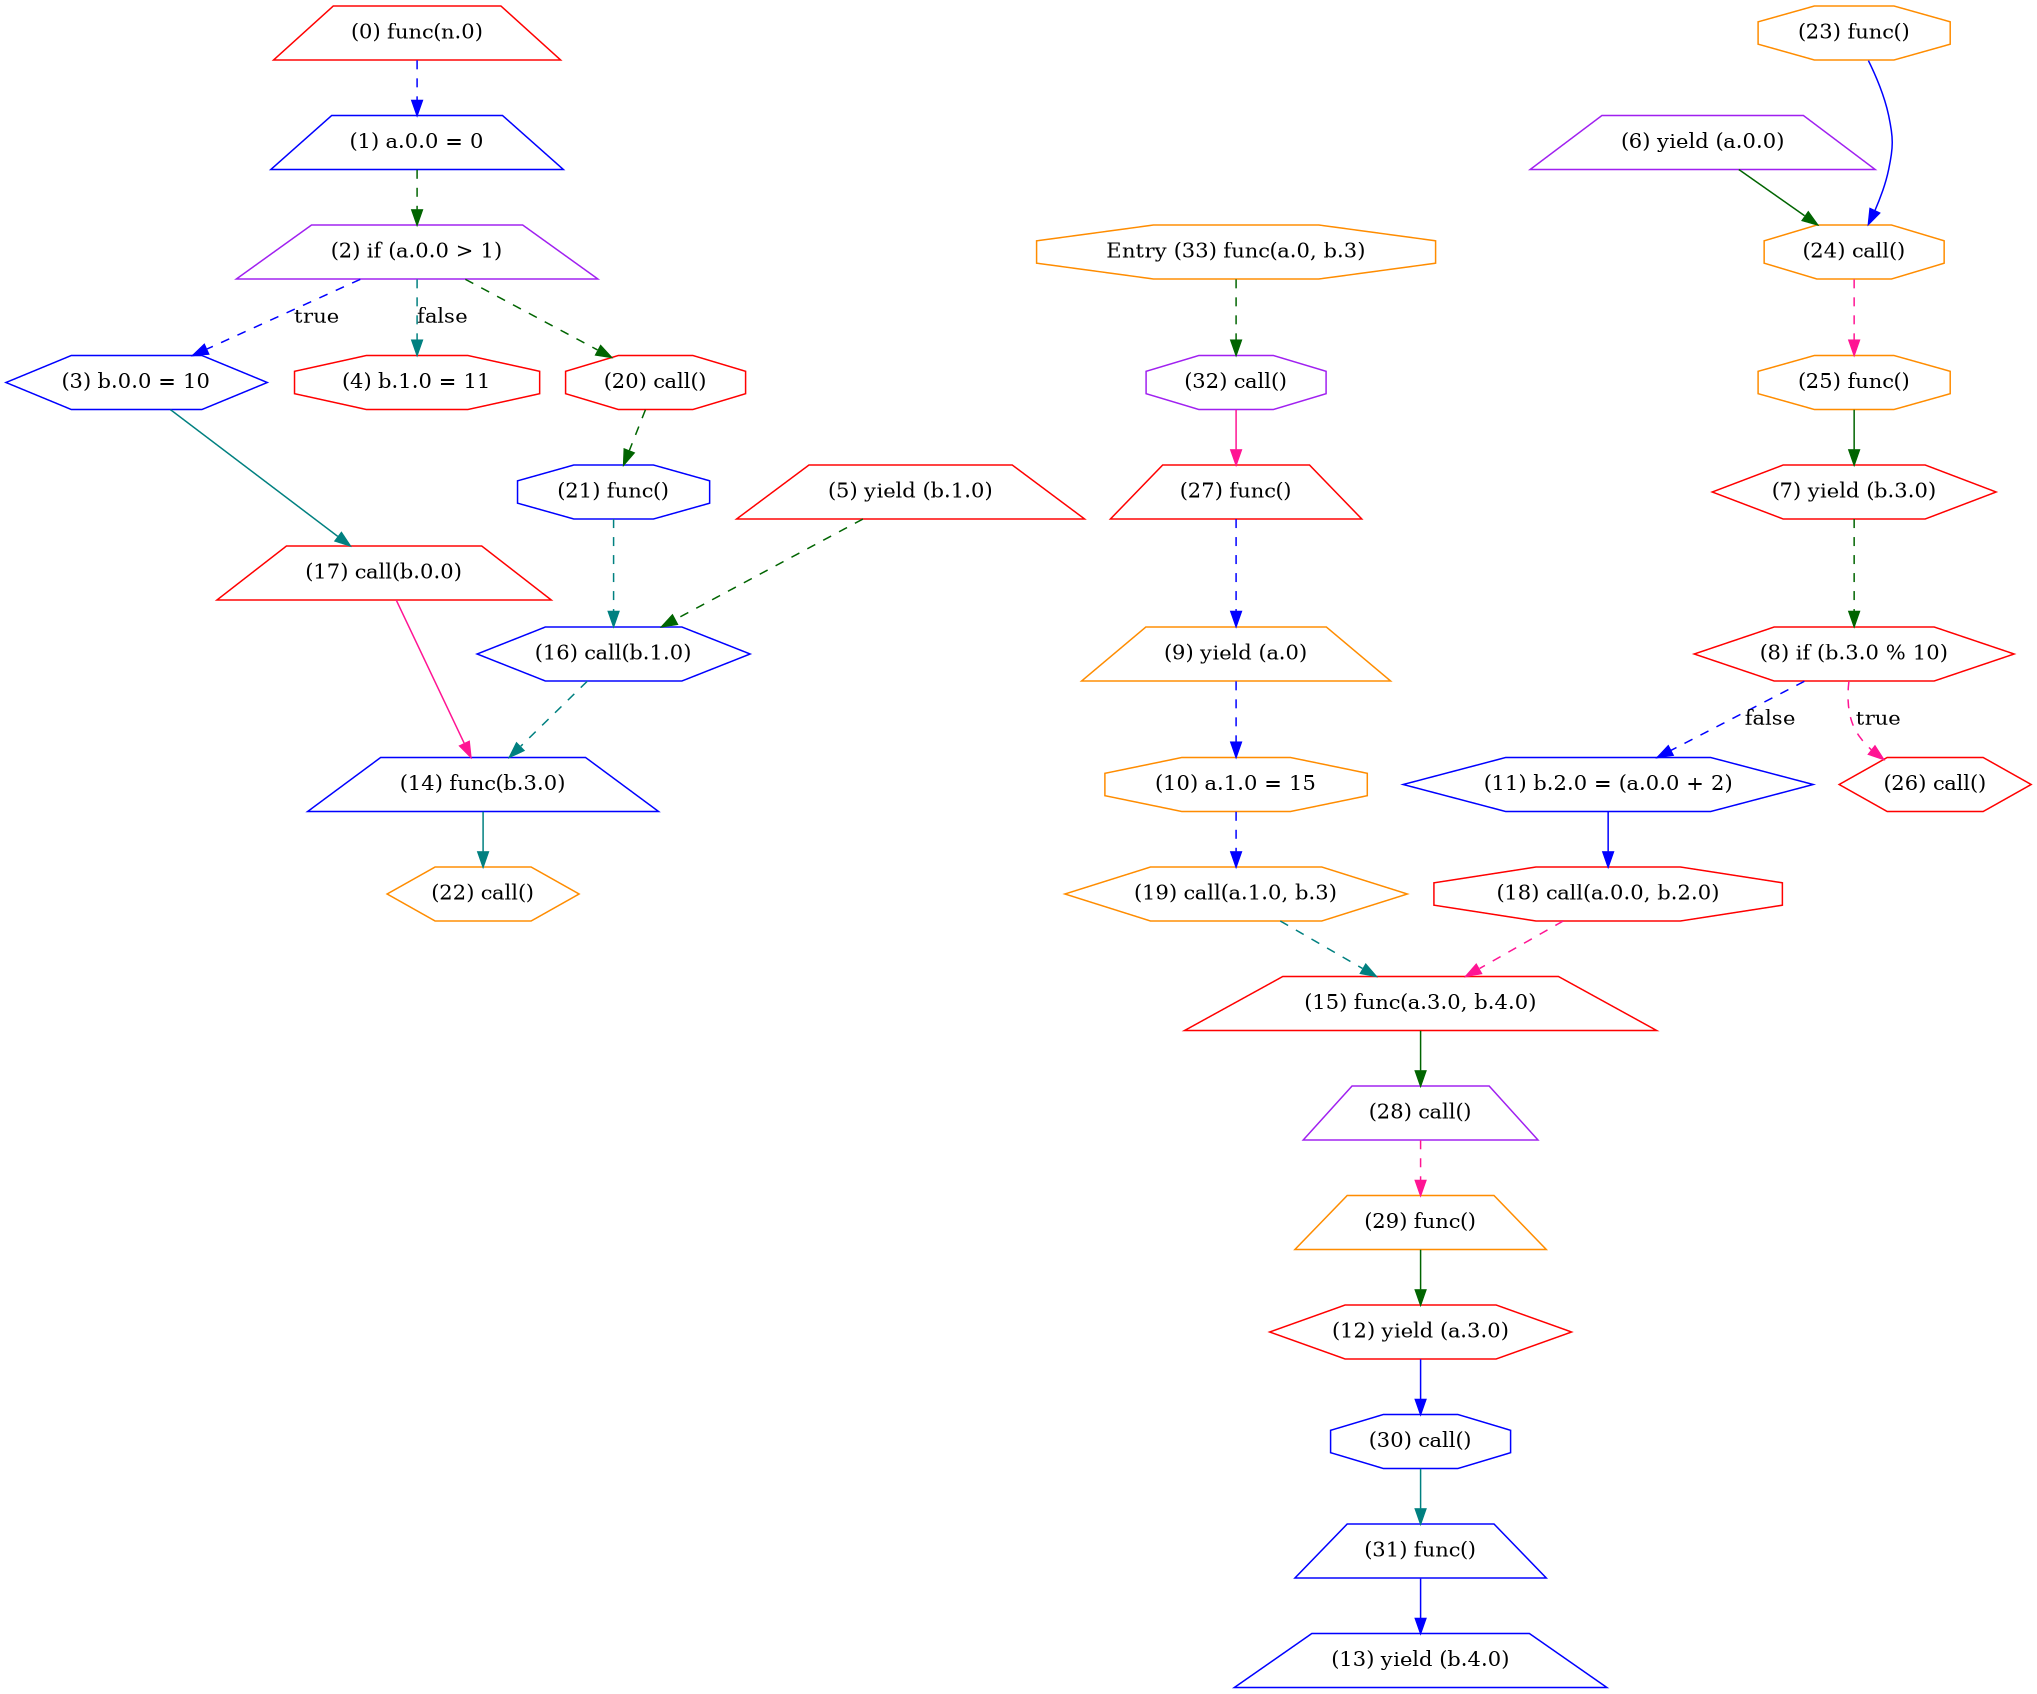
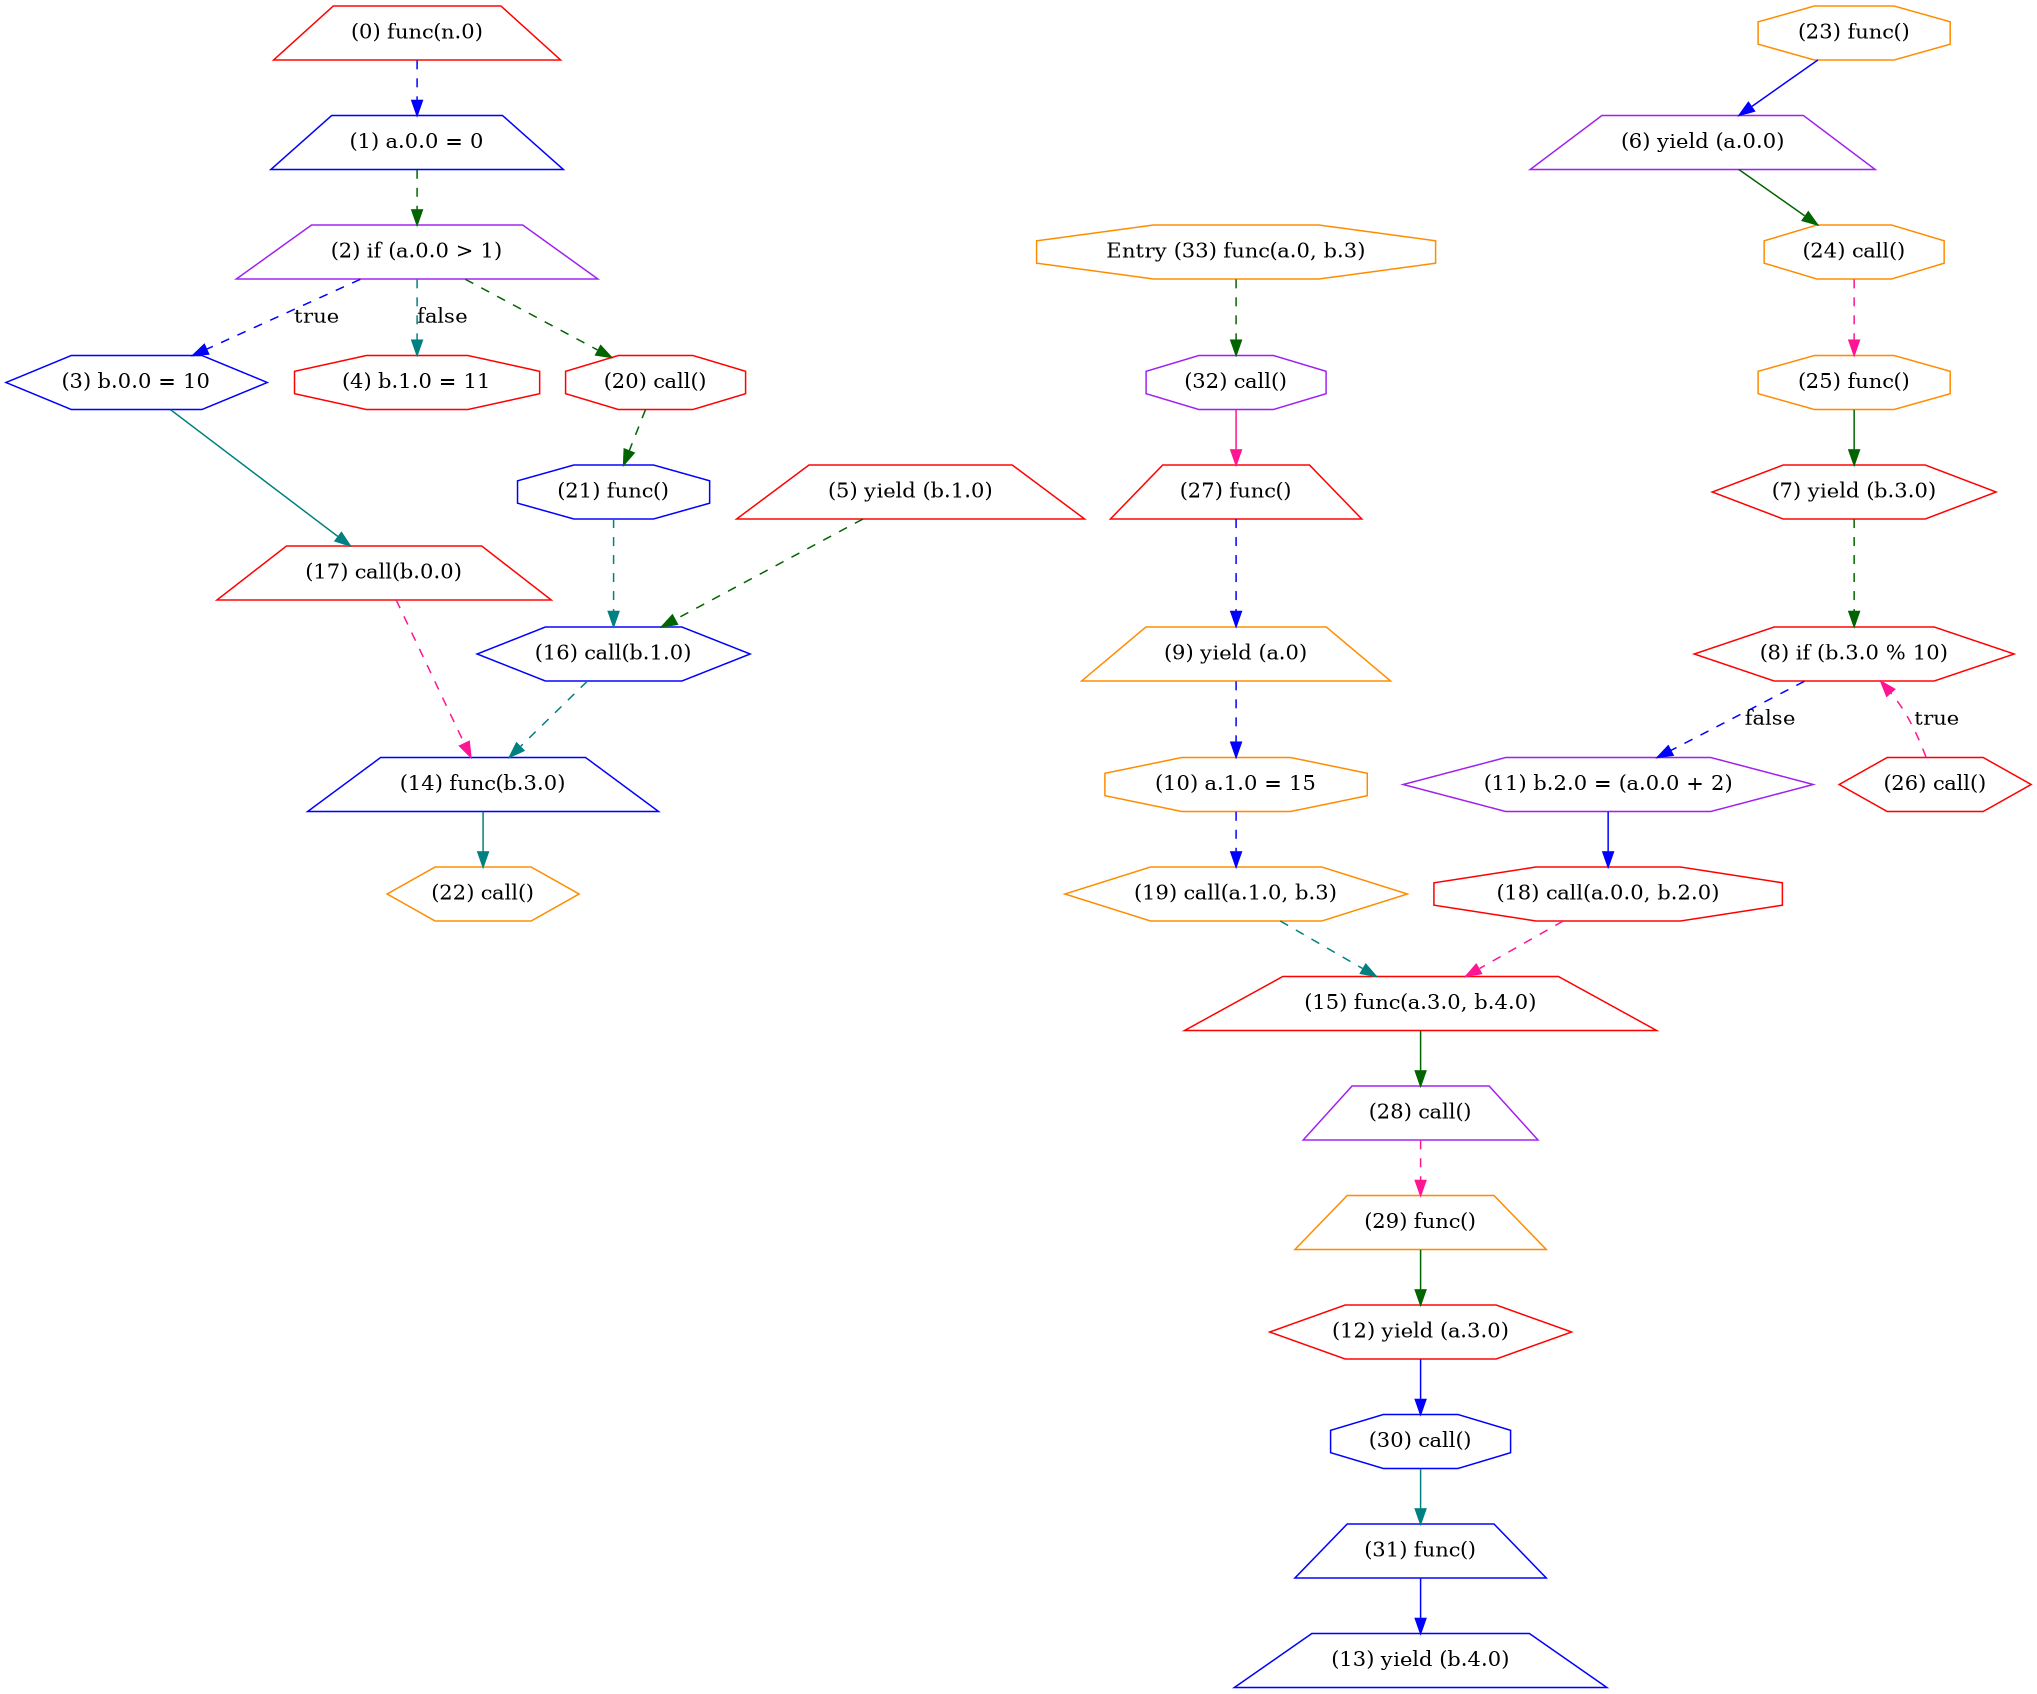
(1892, 135) -> (1785, 83)
(430, 672) -> (430, 672)
(1851, 719) -> (1911, 723)
(1608, 784) -> (1608, 784)
